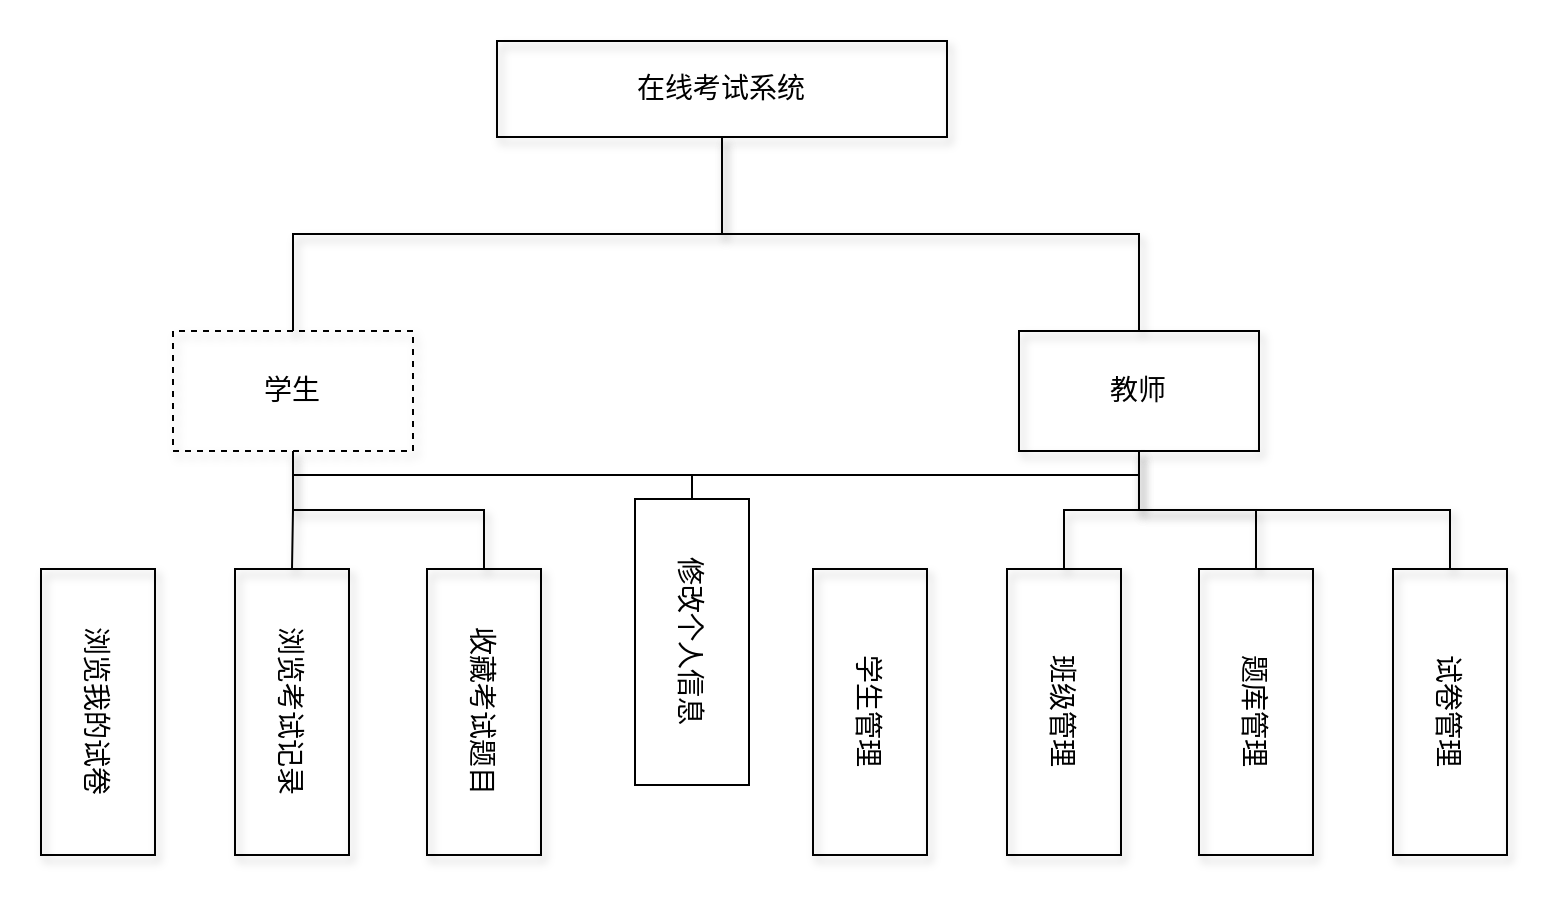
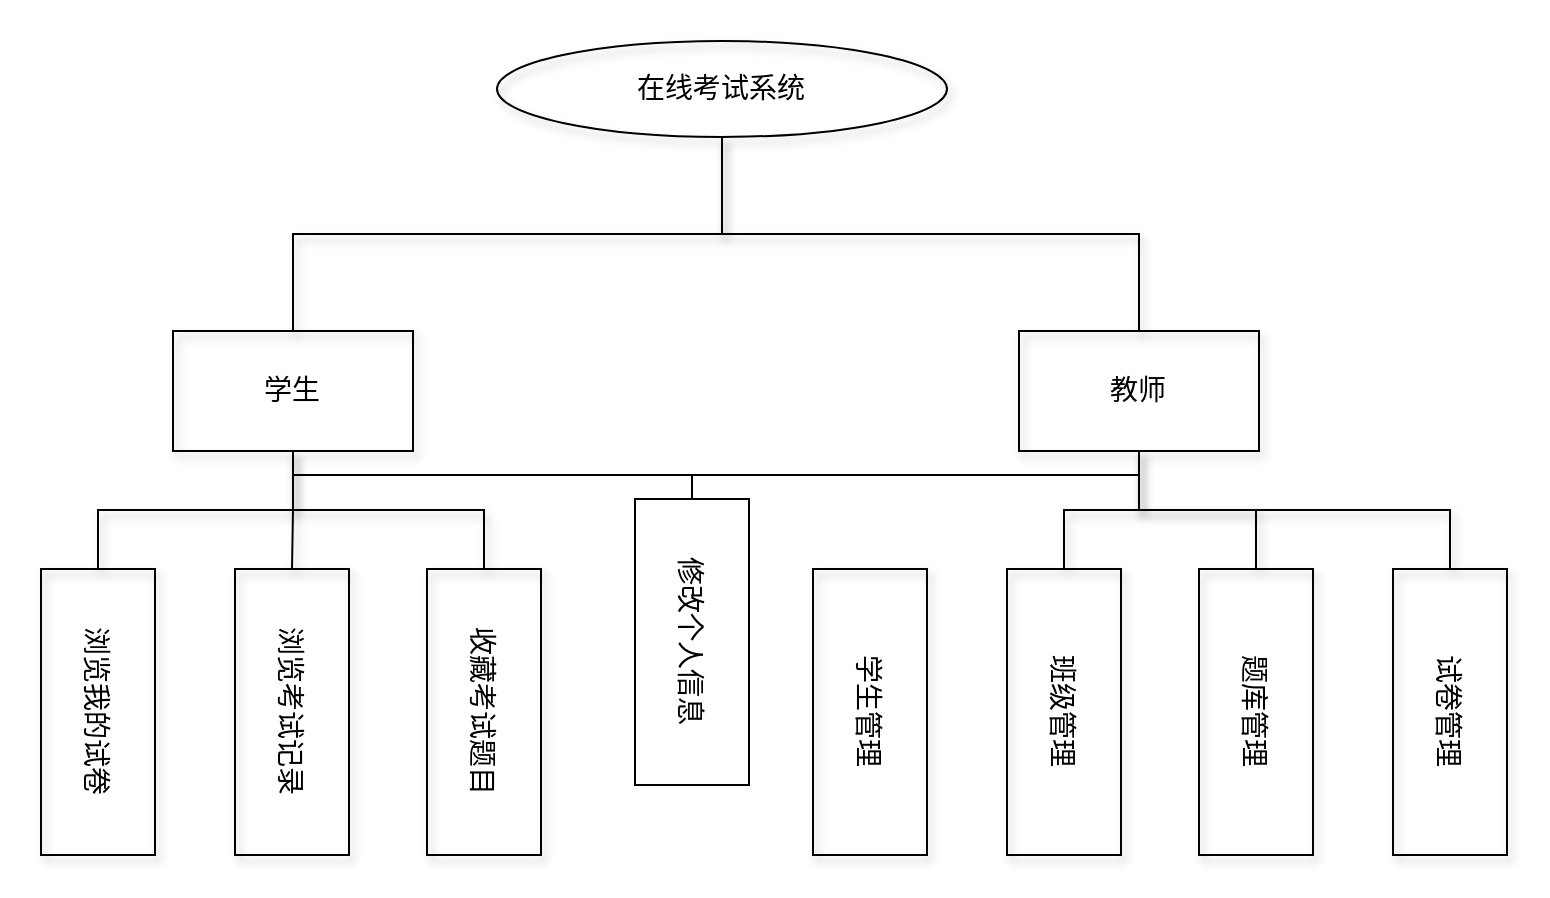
(722, 89) -> (722, 89)
(293, 391) -> (293, 391)
none -> (165, 510)
